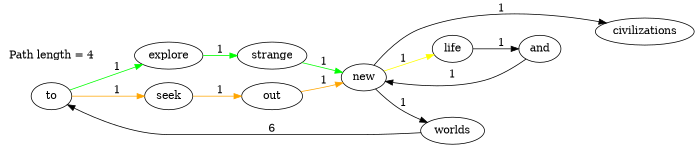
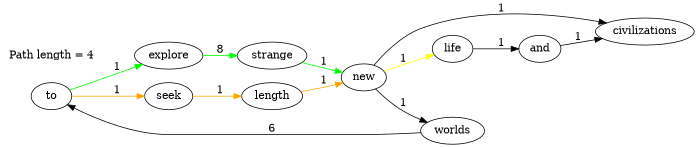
(220, 50) -> (220, 50)
(462, 84) -> (578, 43)
(272, 96) -> (272, 96)
